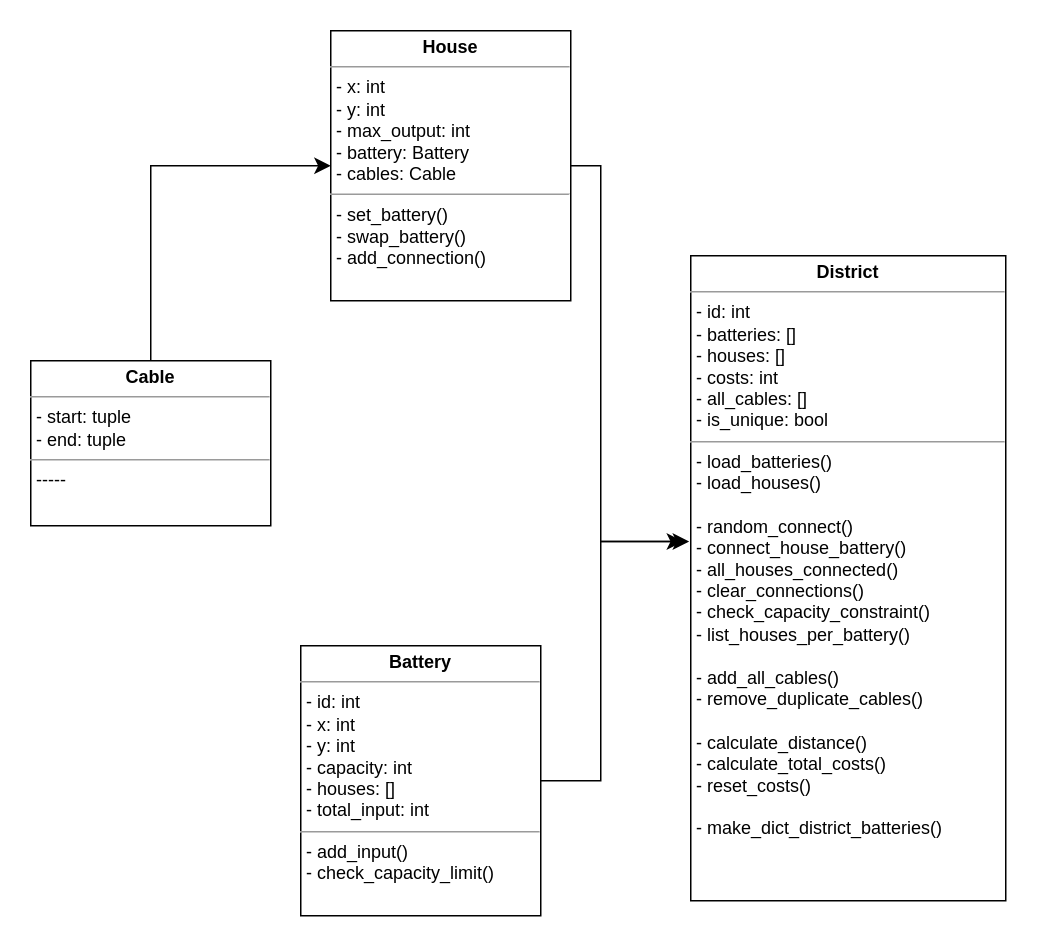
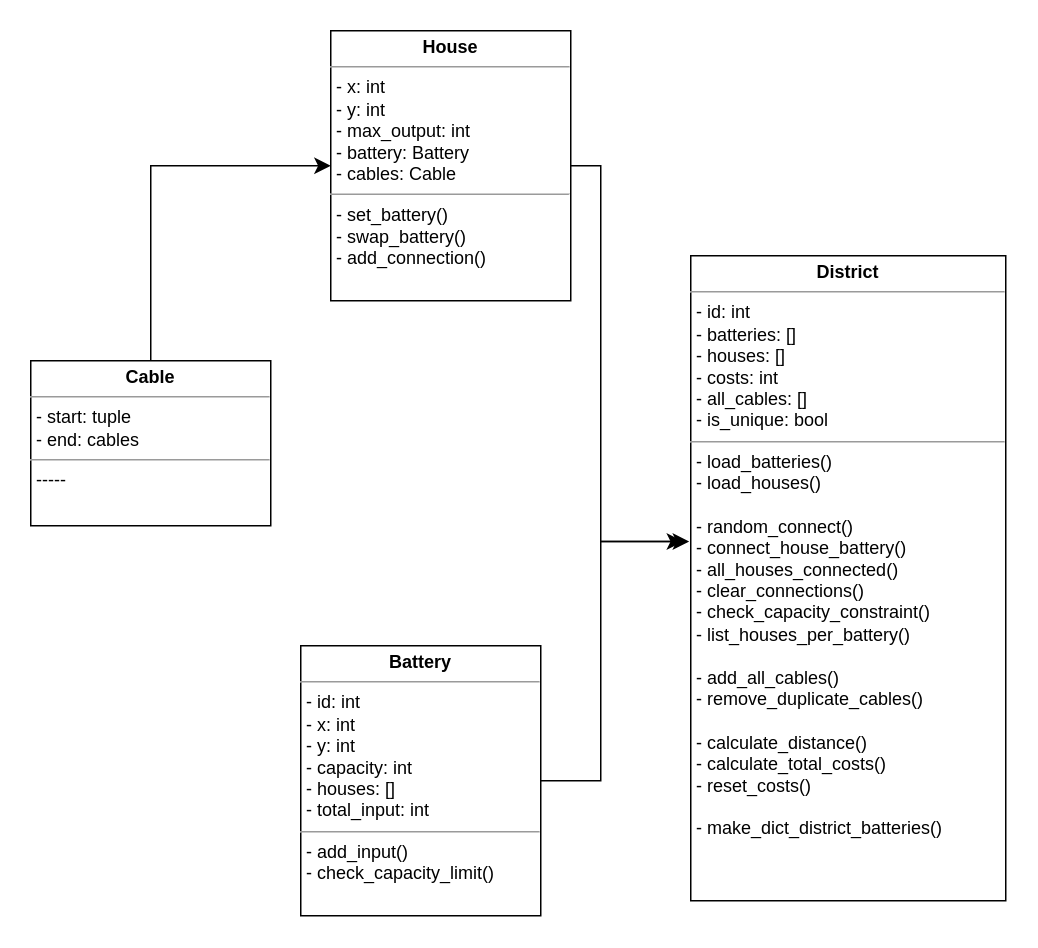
(92, 404) -> (92, 404)
